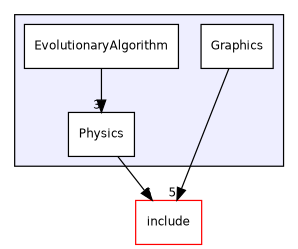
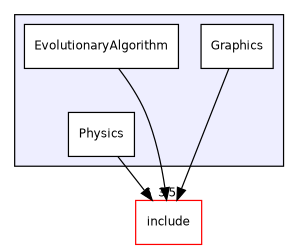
(101, 84) -> (150, 125)
